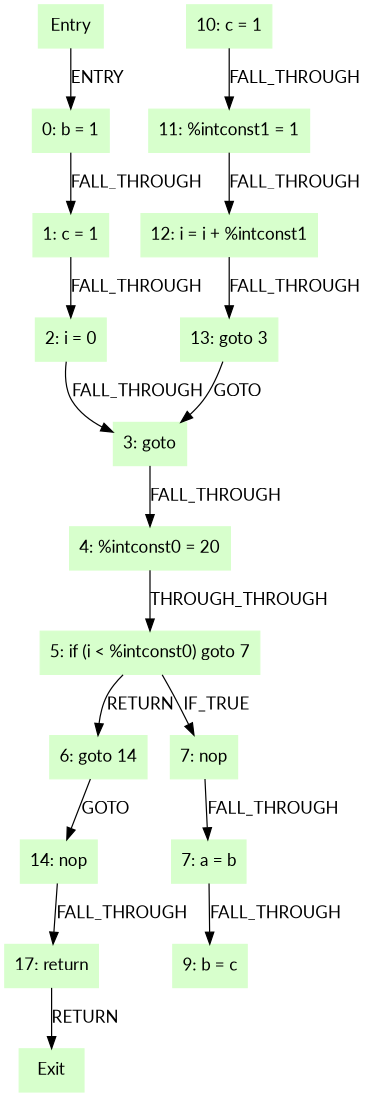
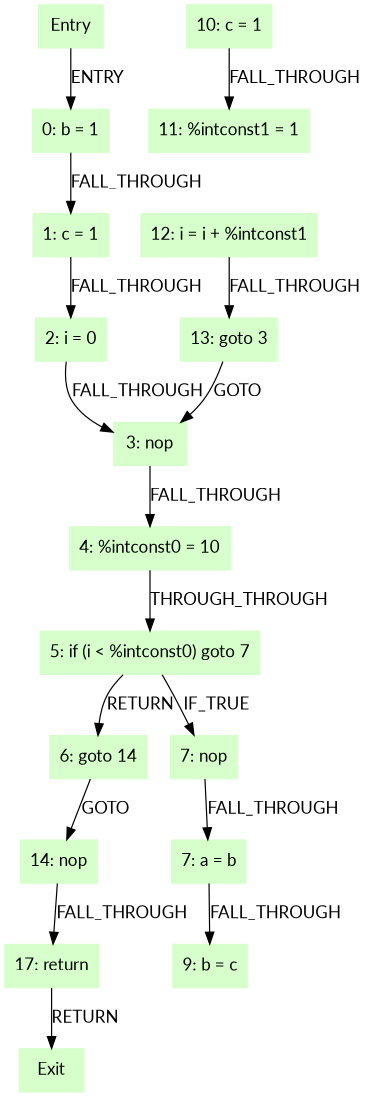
(229, 177) -> none
(150, 444) -> (150, 444)
(150, 548) -> (150, 548)
